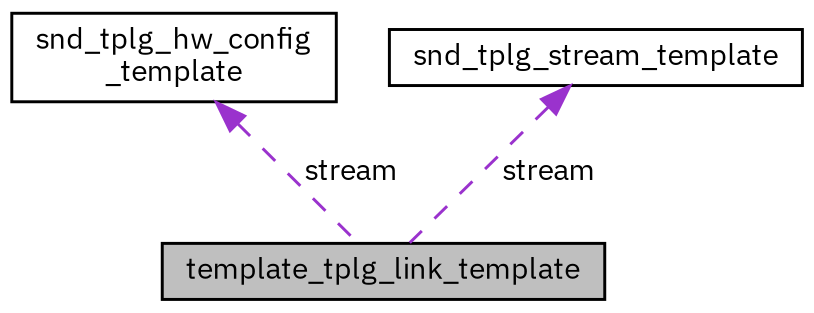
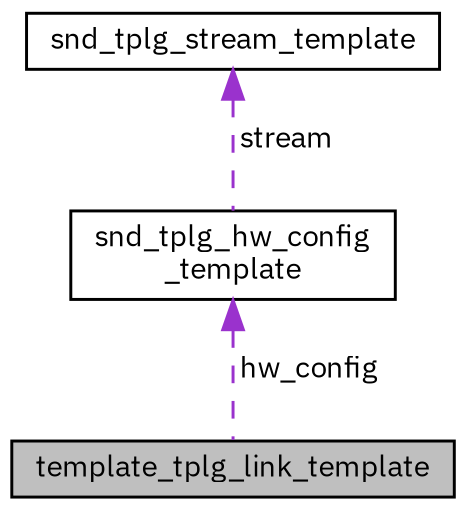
(348, 173) -> (305, 370)
(479, 175) -> (233, 155)
